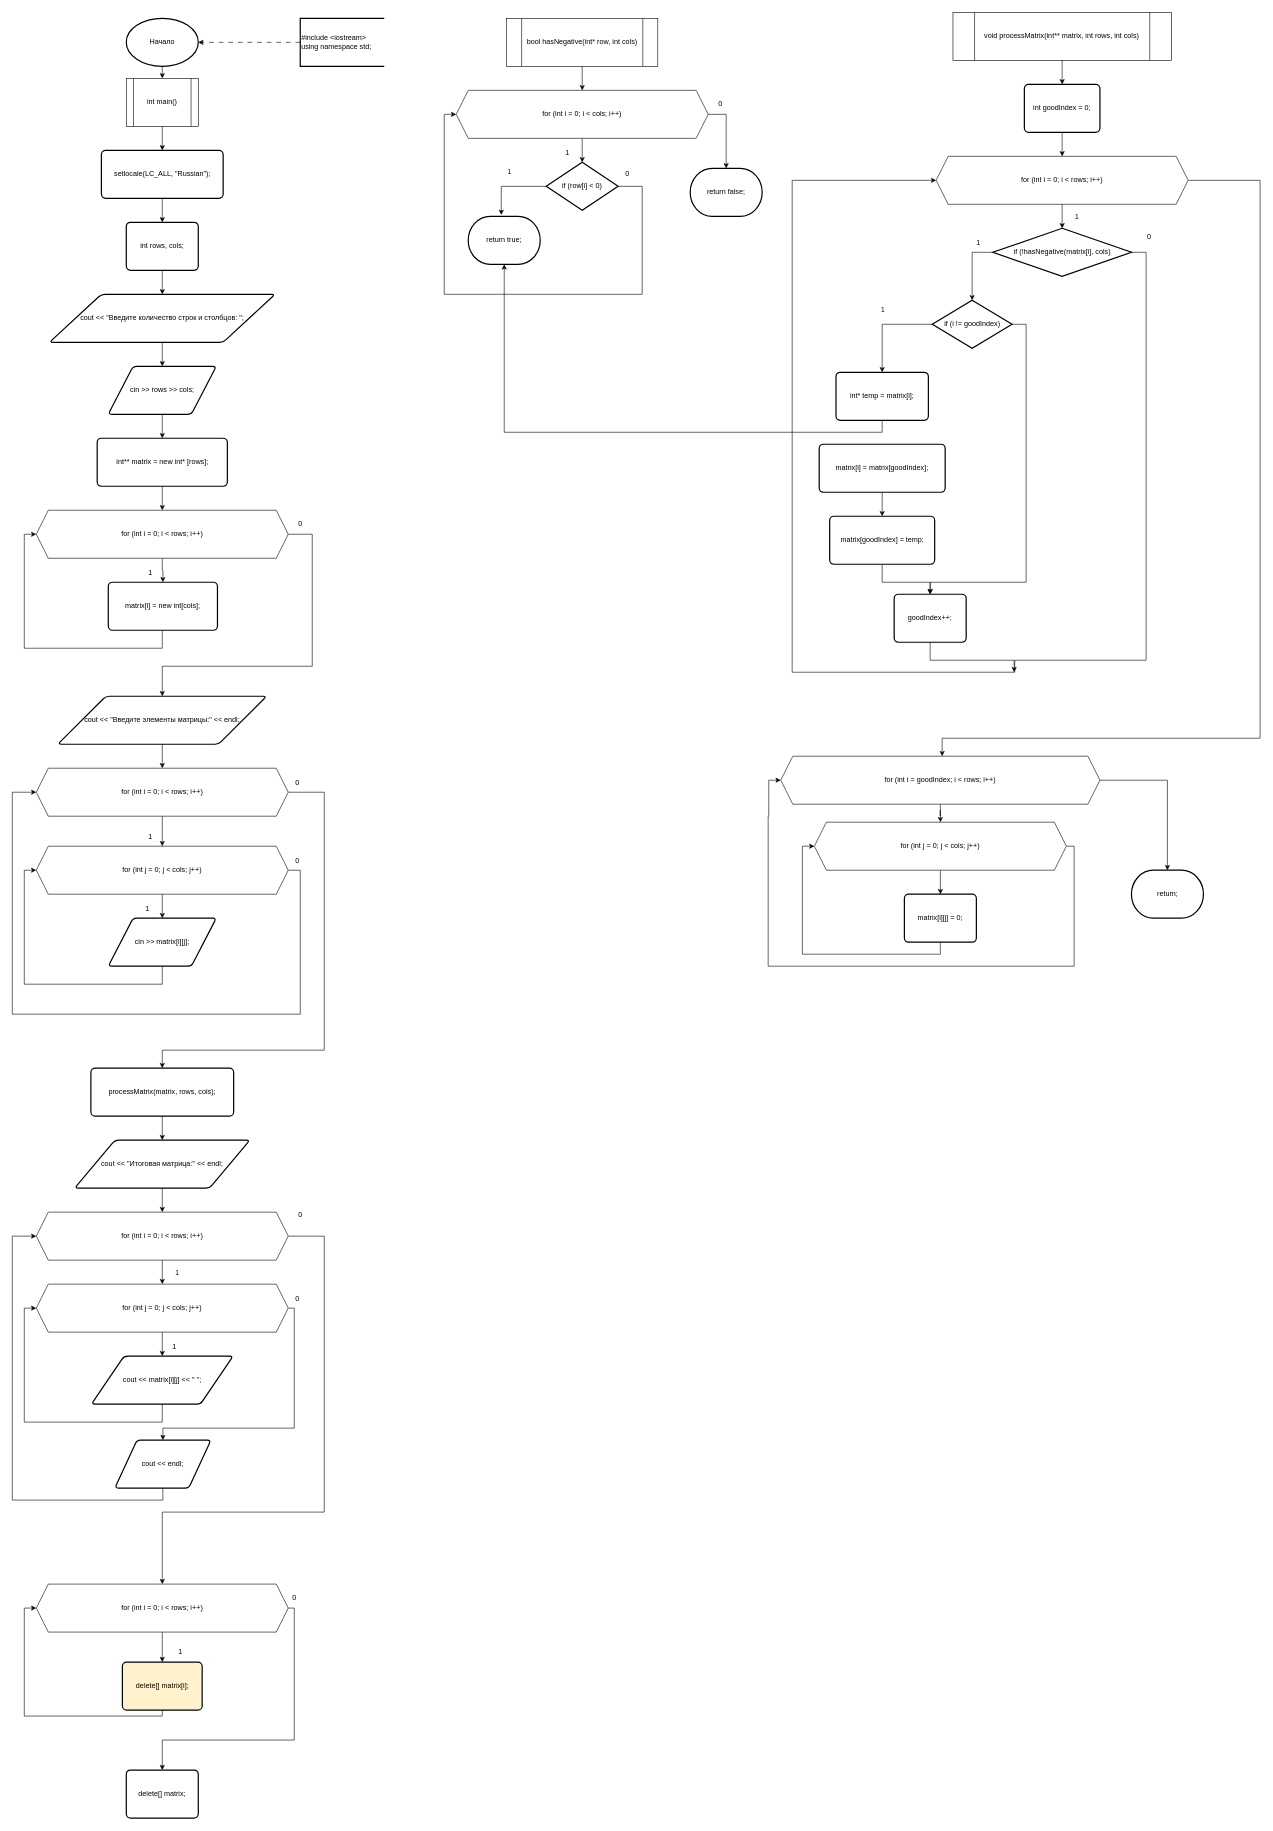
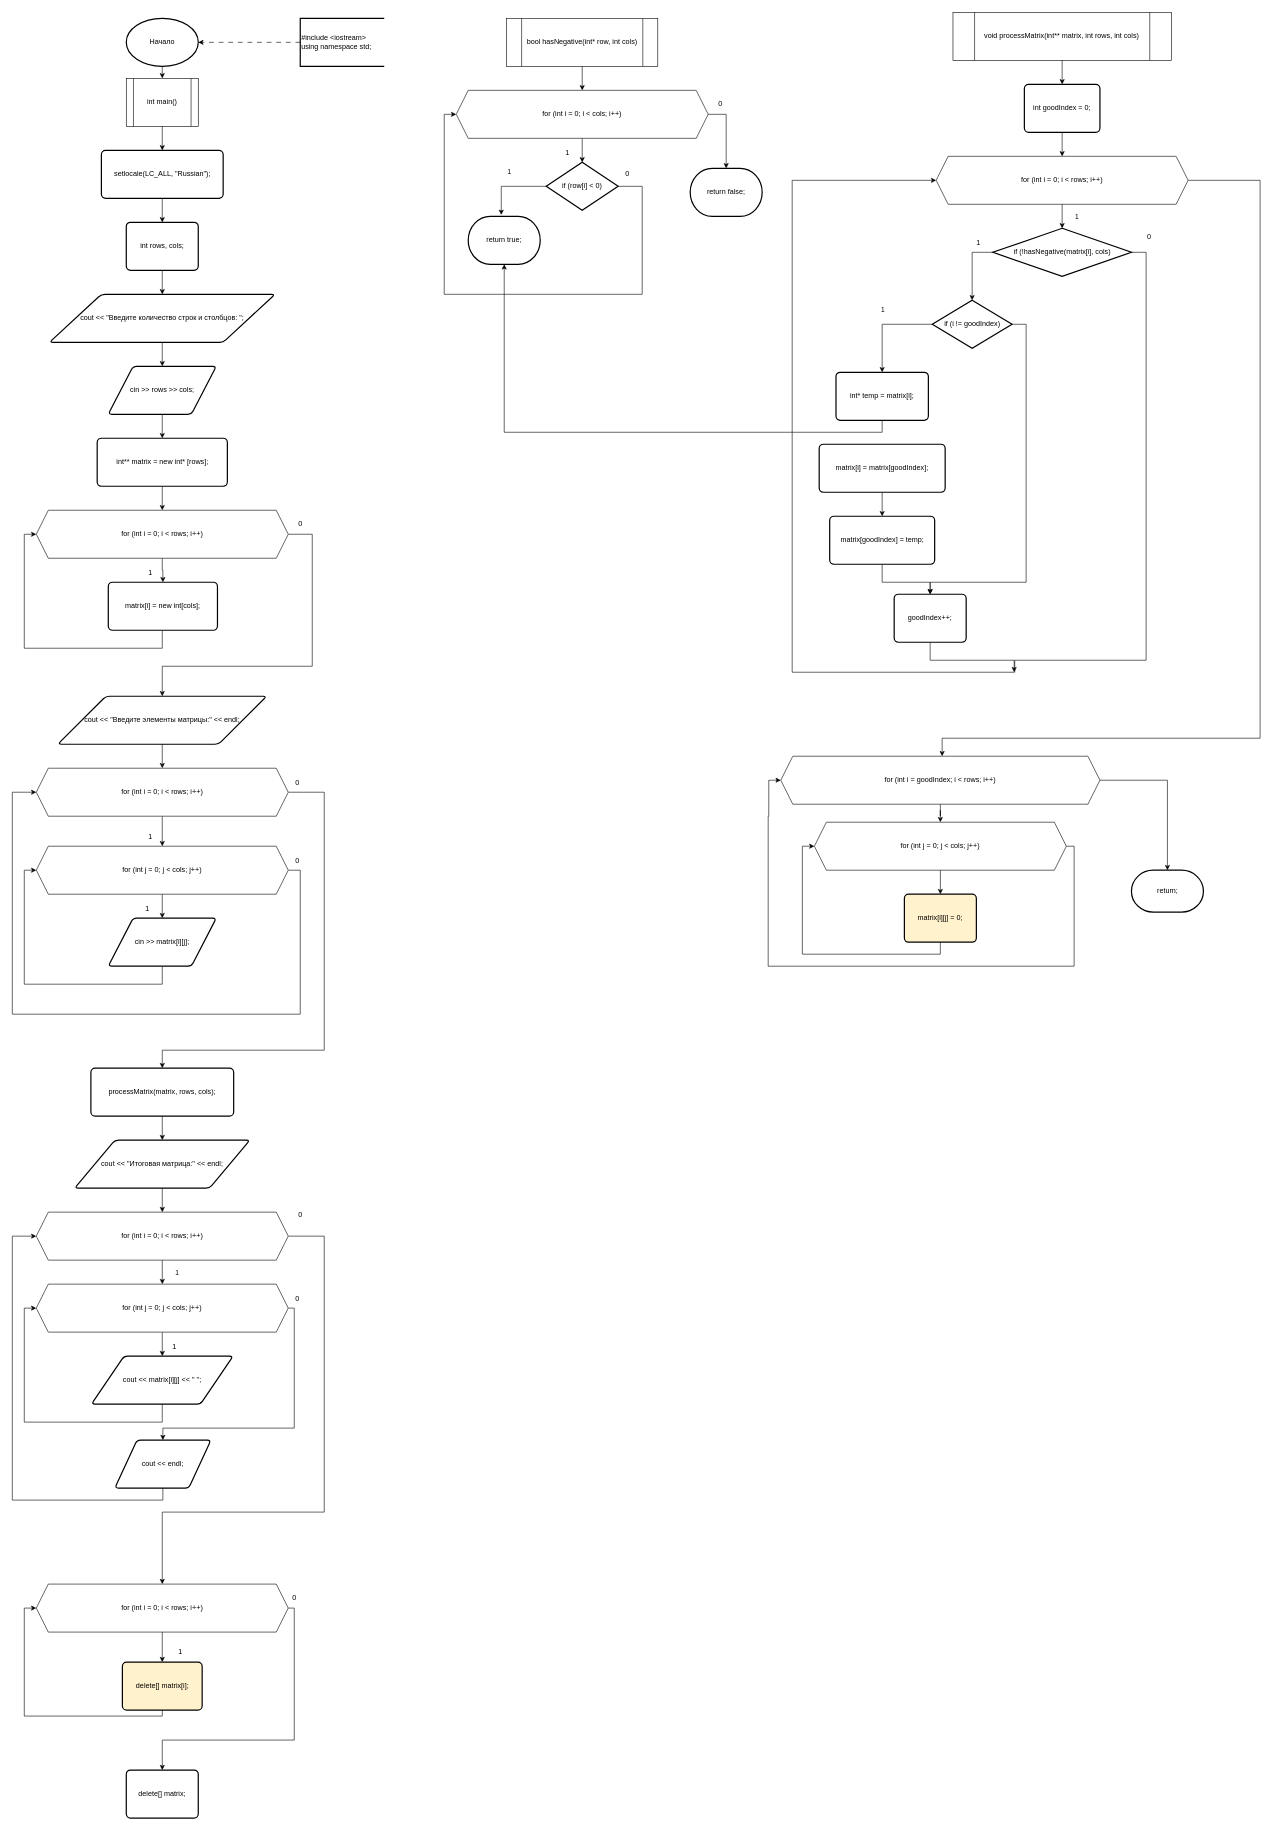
(1168, 894) -> (1168, 891)
(941, 918) -> (941, 918)
